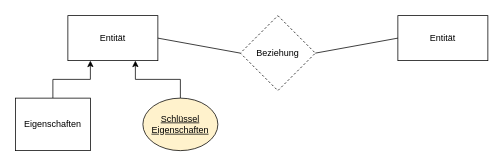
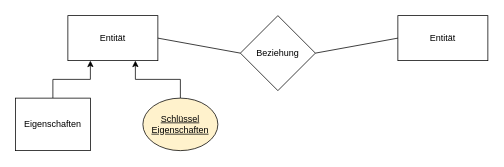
(278, 53) -> (278, 53)
